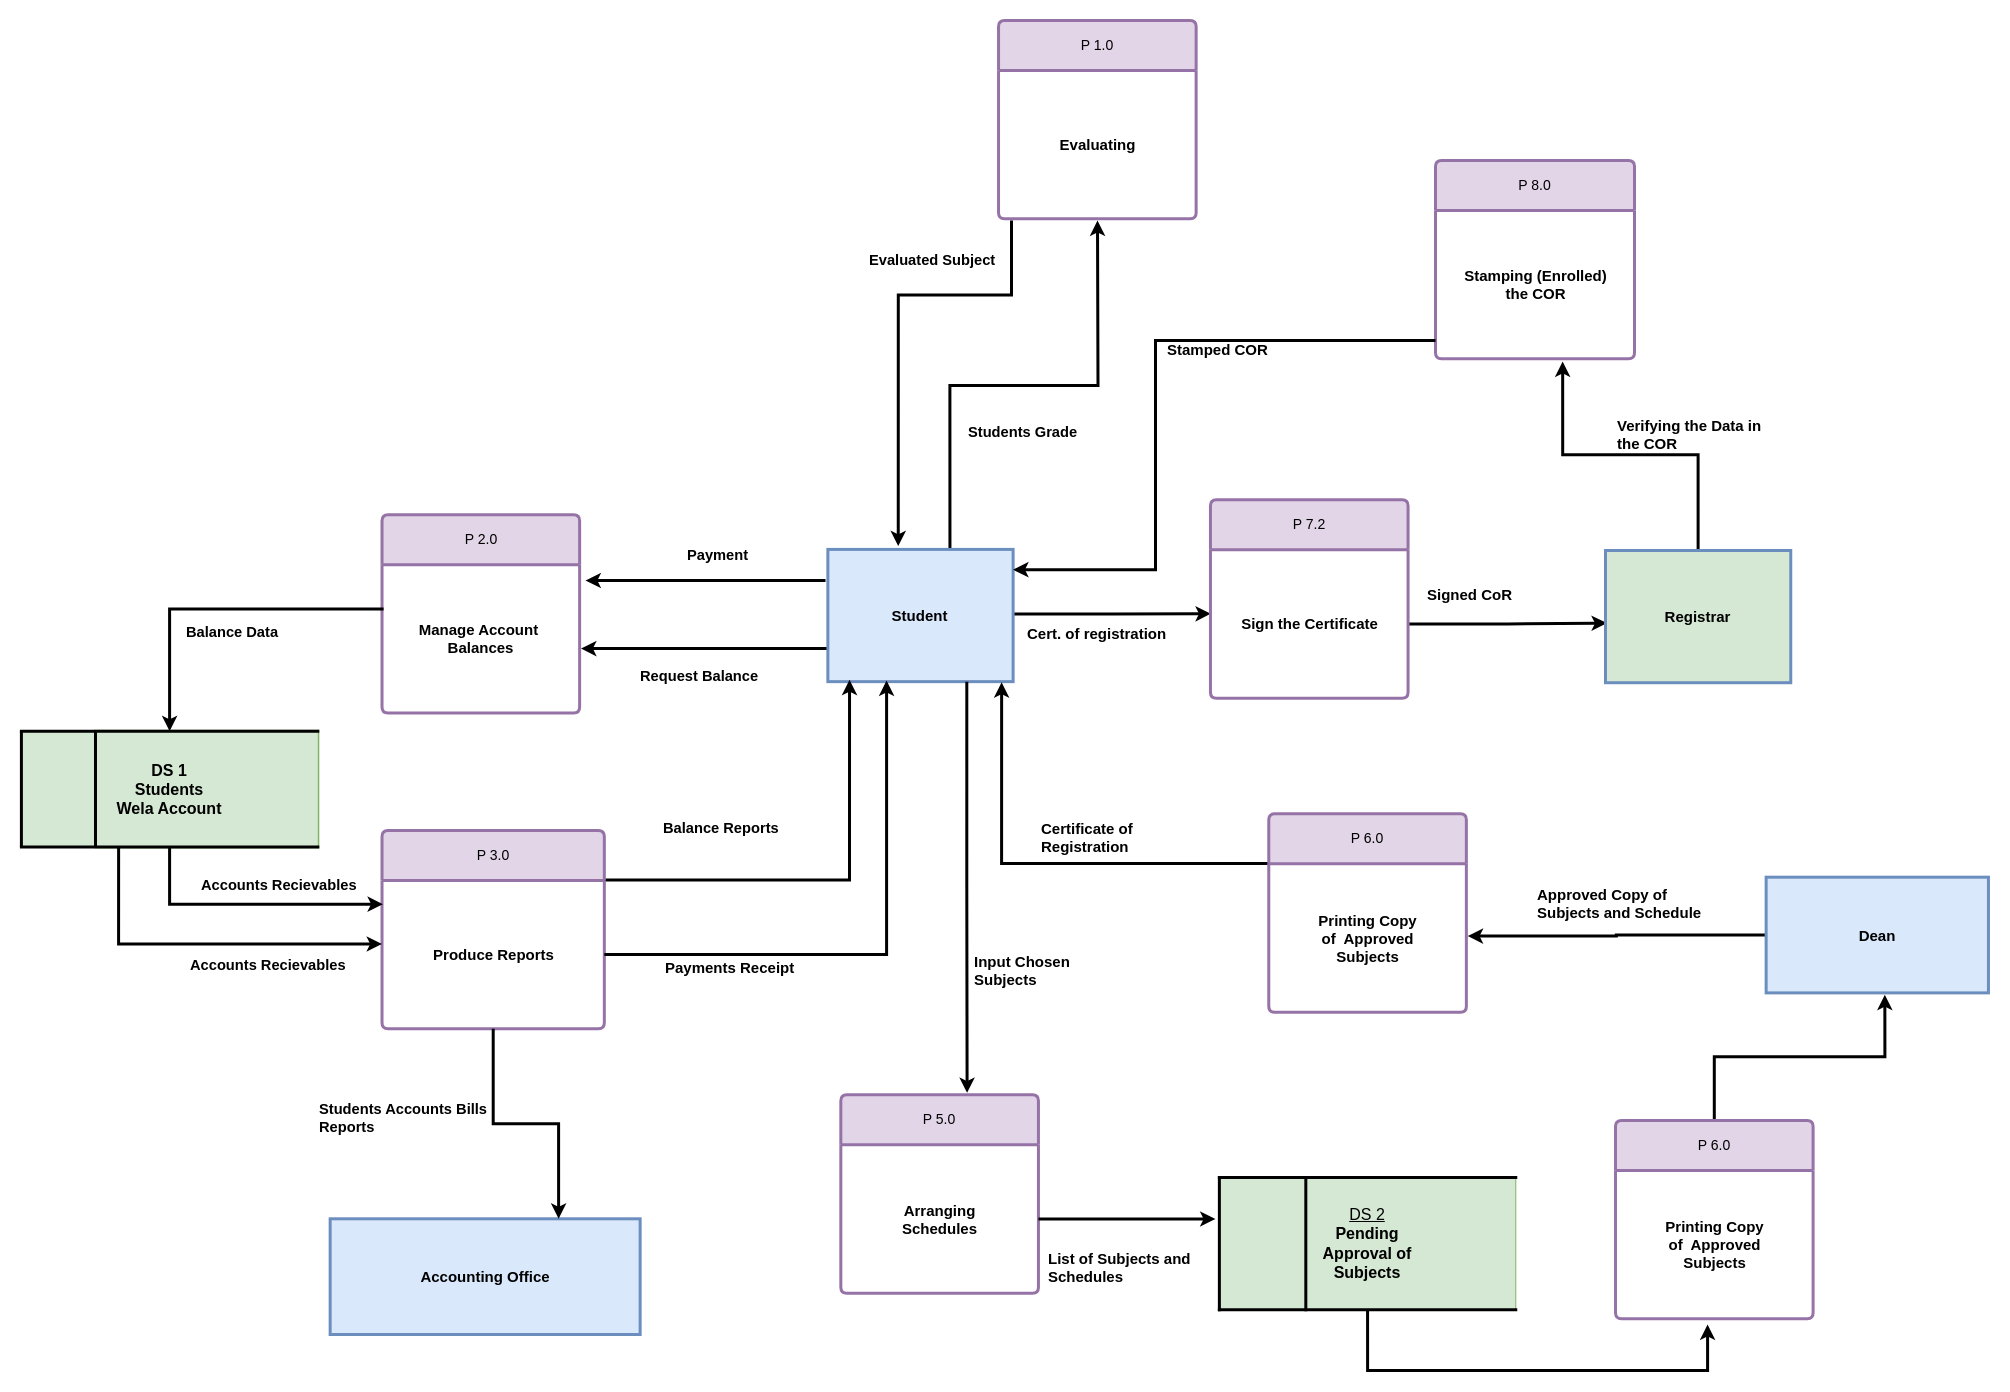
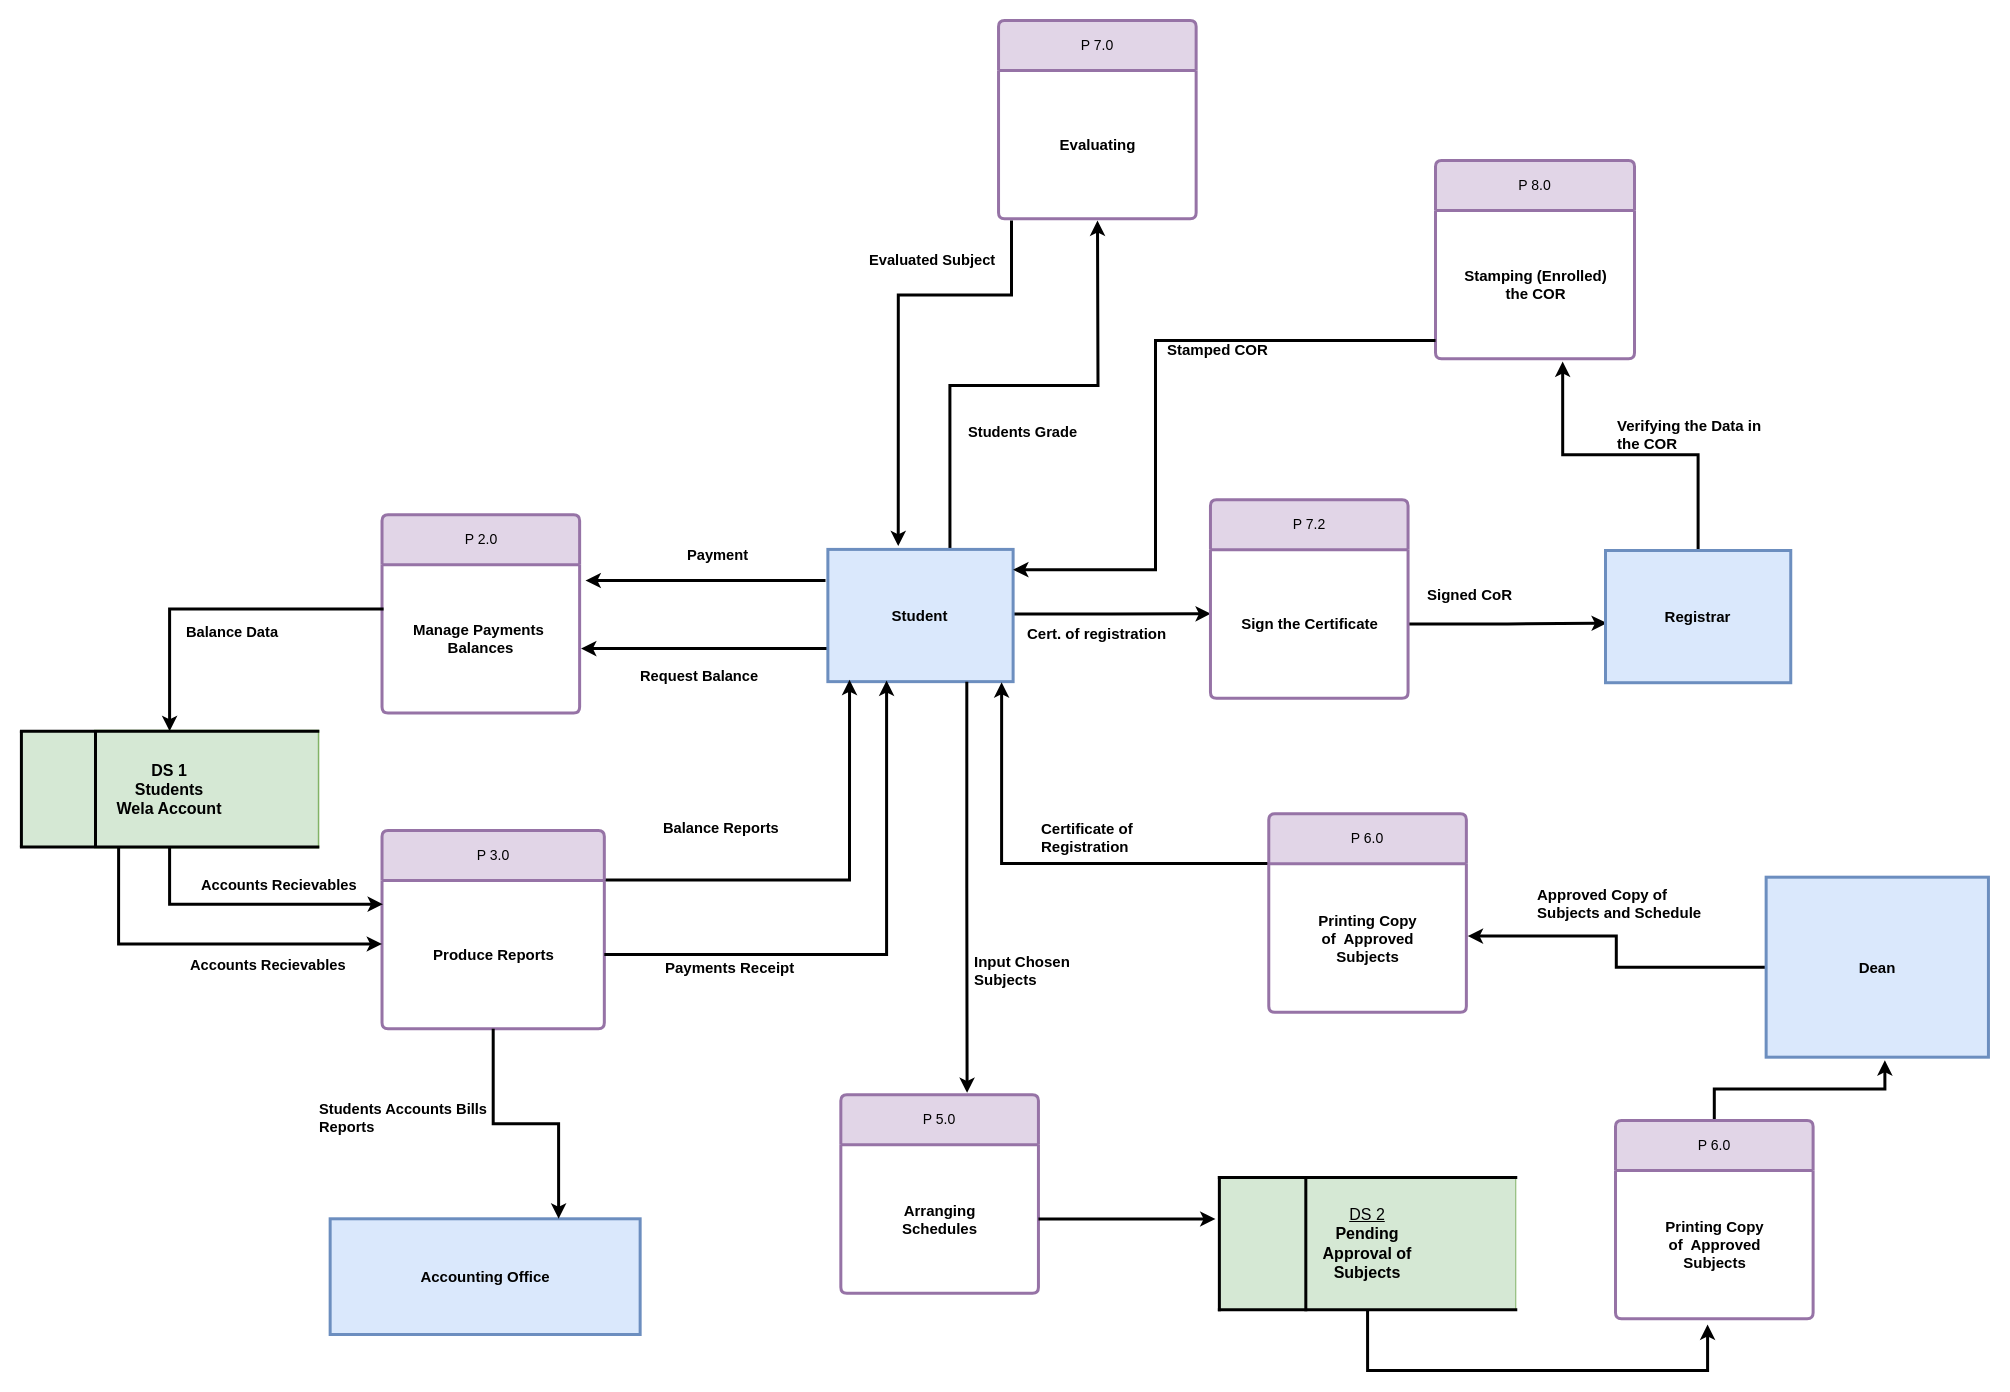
(1098, 46) -> (1098, 46)
(1698, 617) -> (1698, 617)
(481, 639) -> (481, 639)
(1877, 935) -> (1877, 967)
(1121, 1277) -> none
